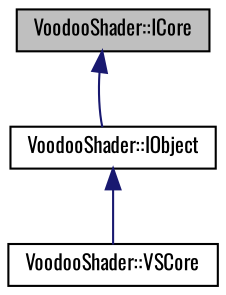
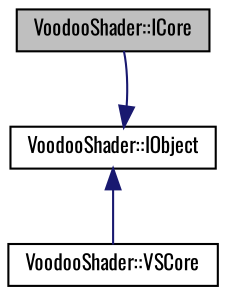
(99, 100) -> (127, 79)
